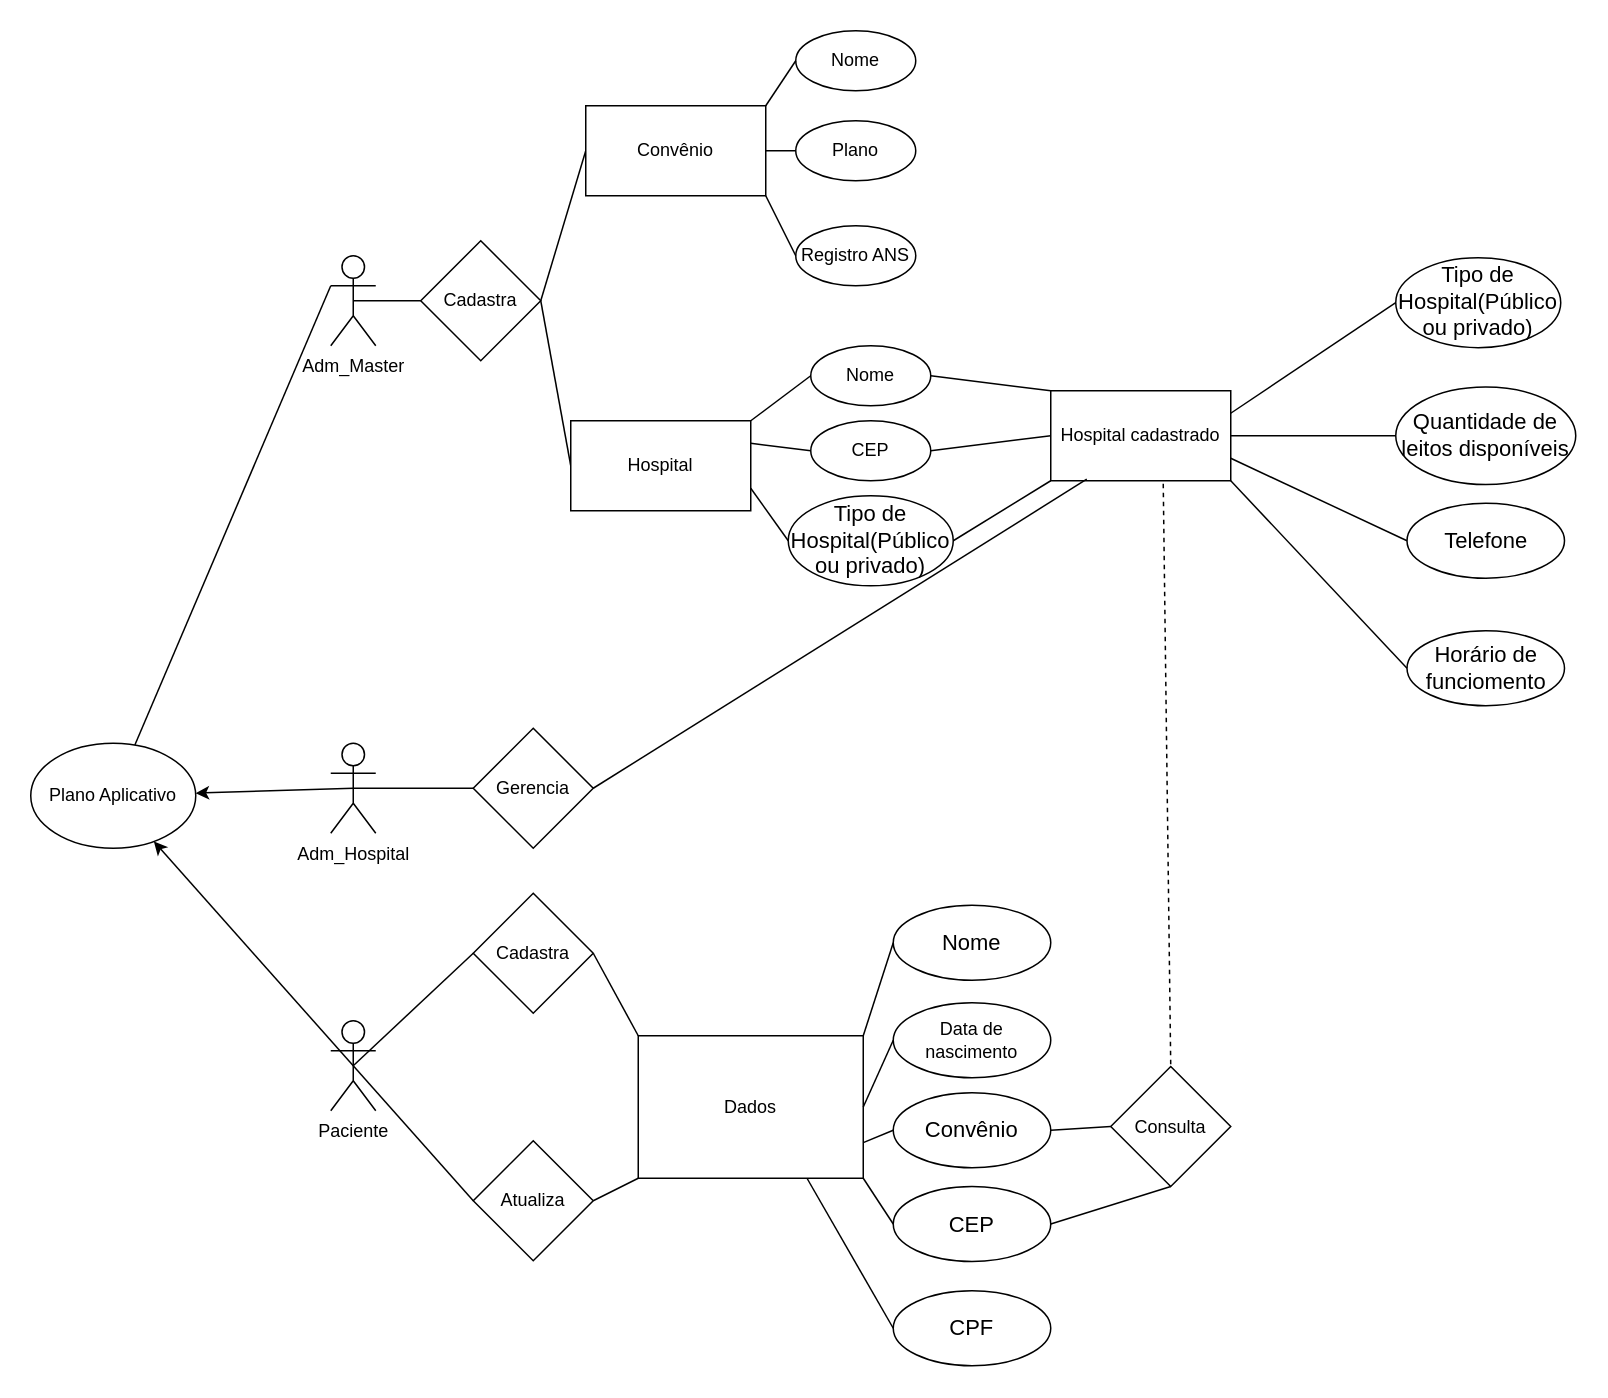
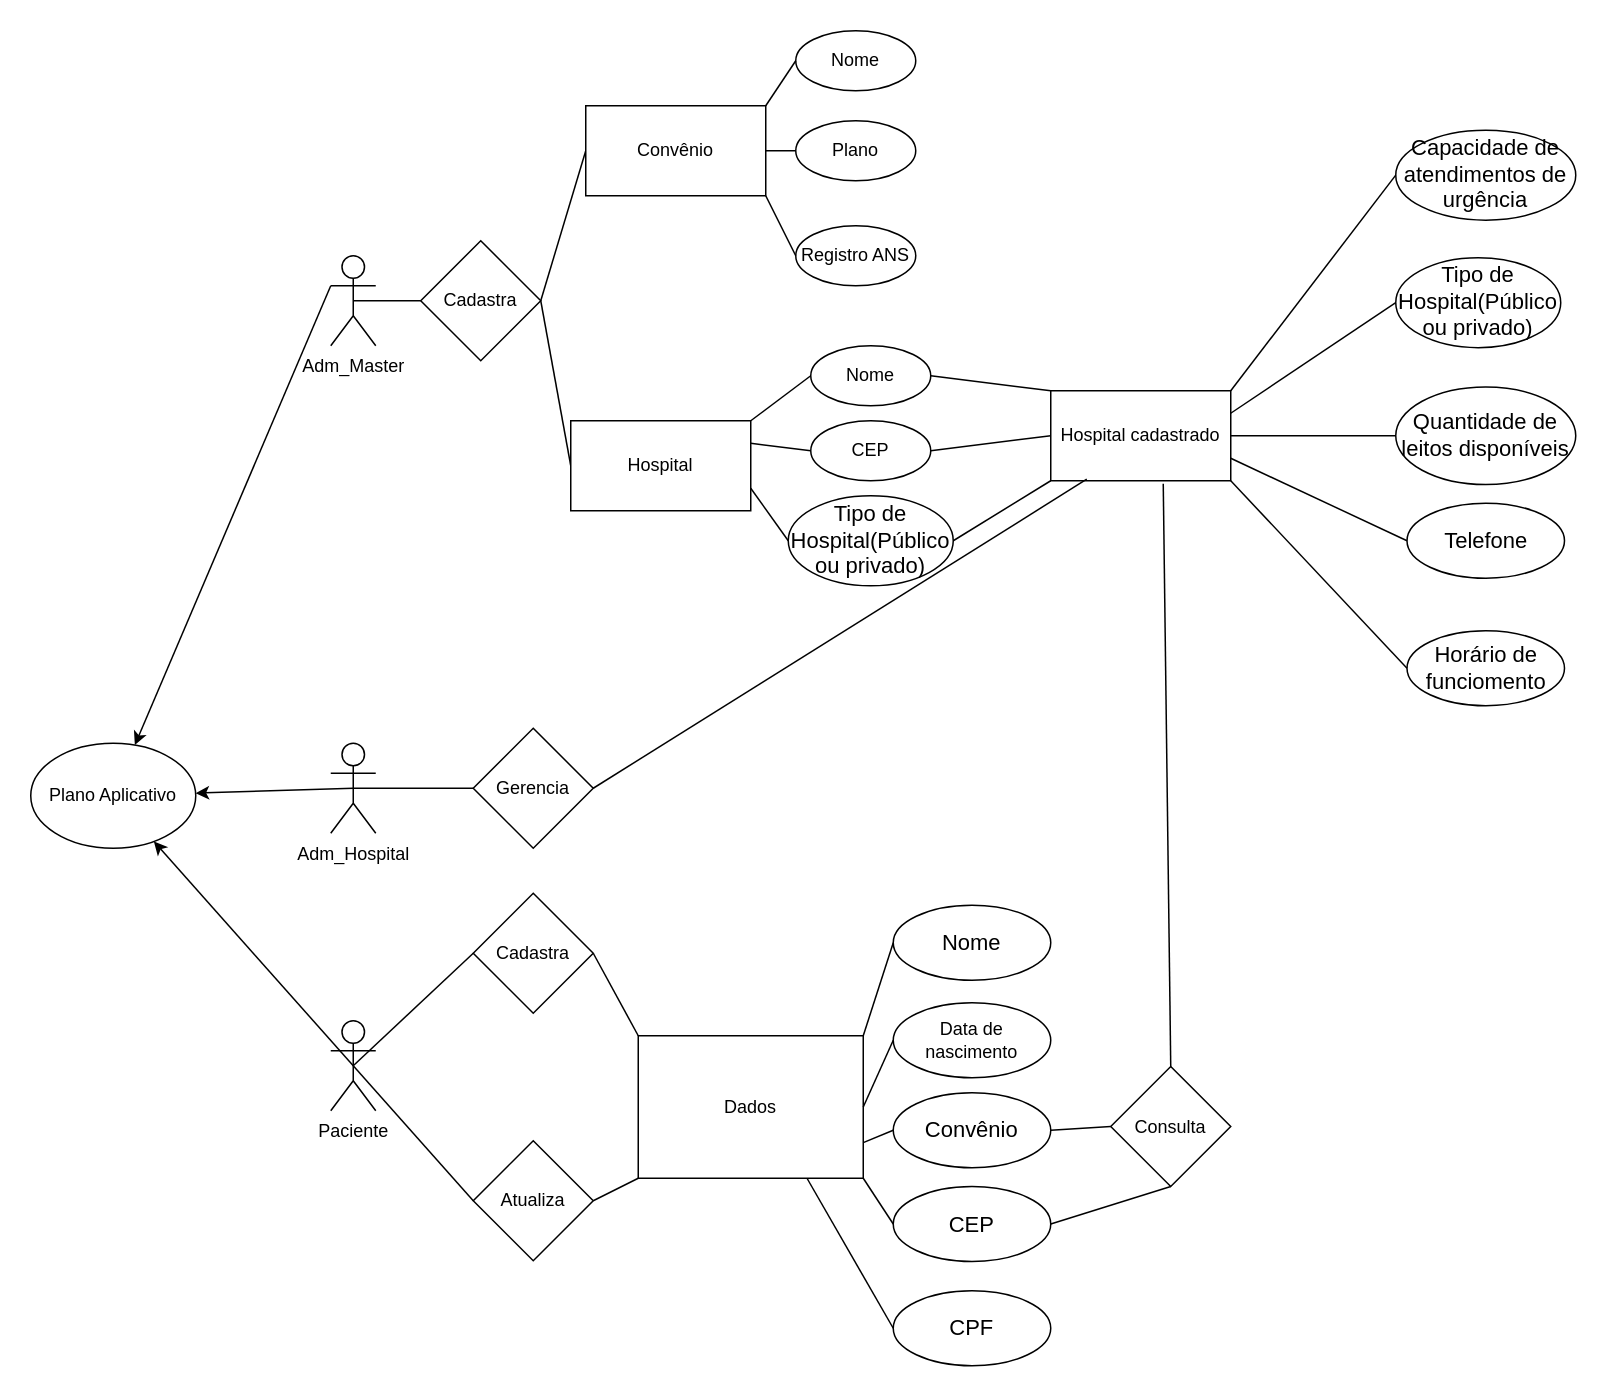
none -> (1486, 175)
none -> (1314, 283)
(138, 739) -> (139, 734)
(1167, 776) -> (1167, 776)
